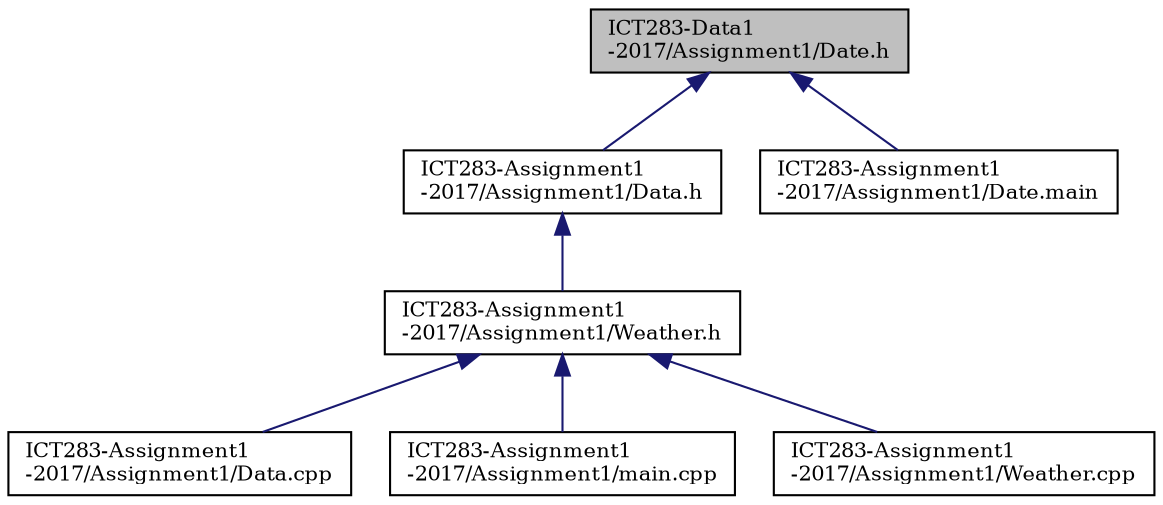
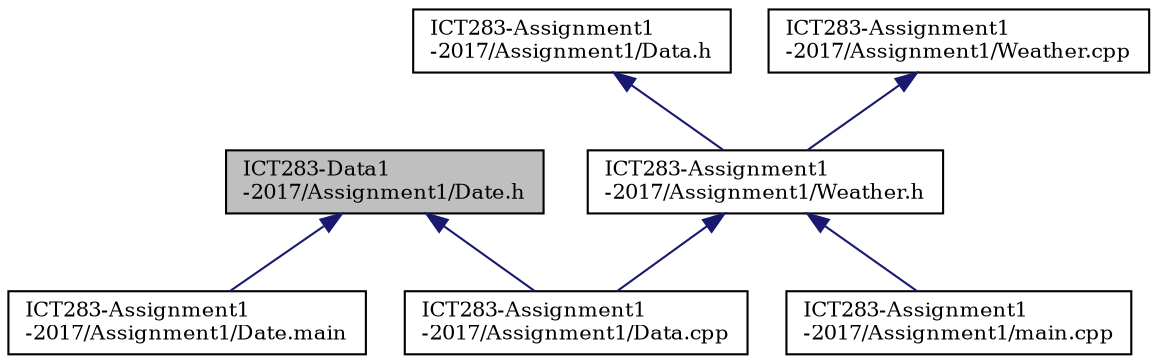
(647, 118) -> (489, 259)
(774, 397) -> (853, 118)
